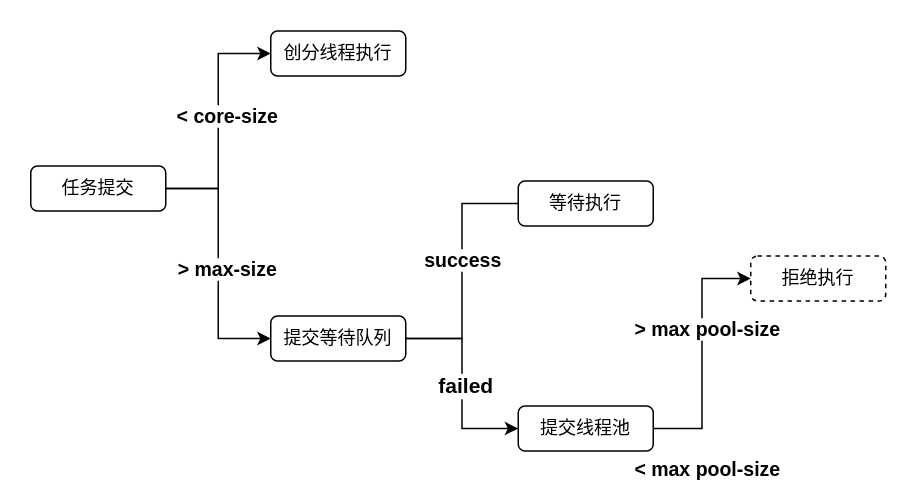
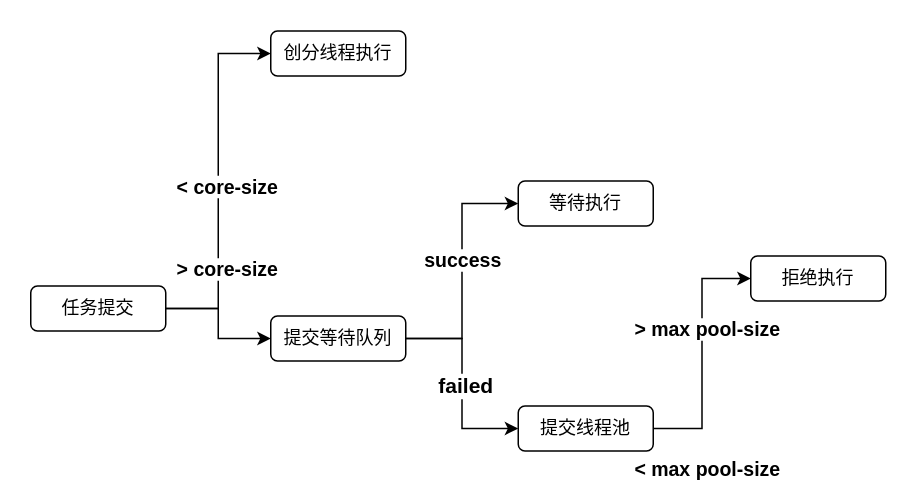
(98, 188) -> (98, 308)
(511, 203) -> (507, 203)
(228, 269) -> (228, 269)
(818, 278) -> (818, 278)
